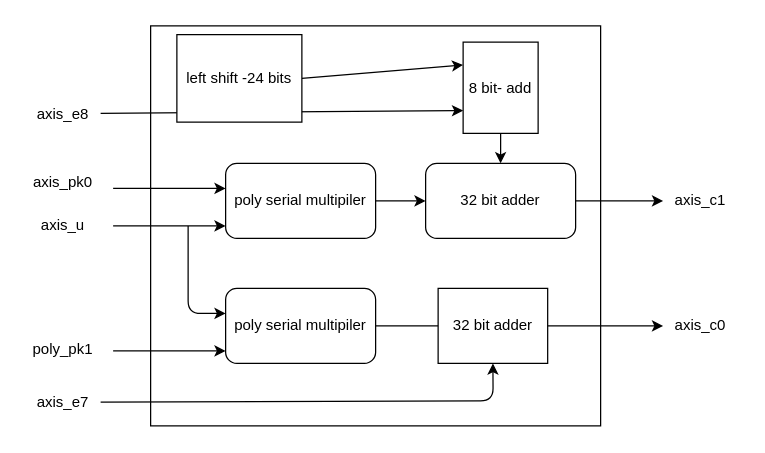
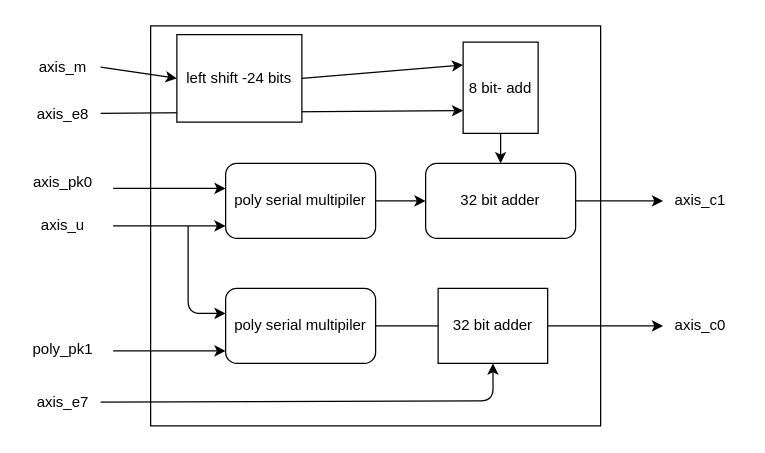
none -> (63, 67)
none -> (134, 72)
